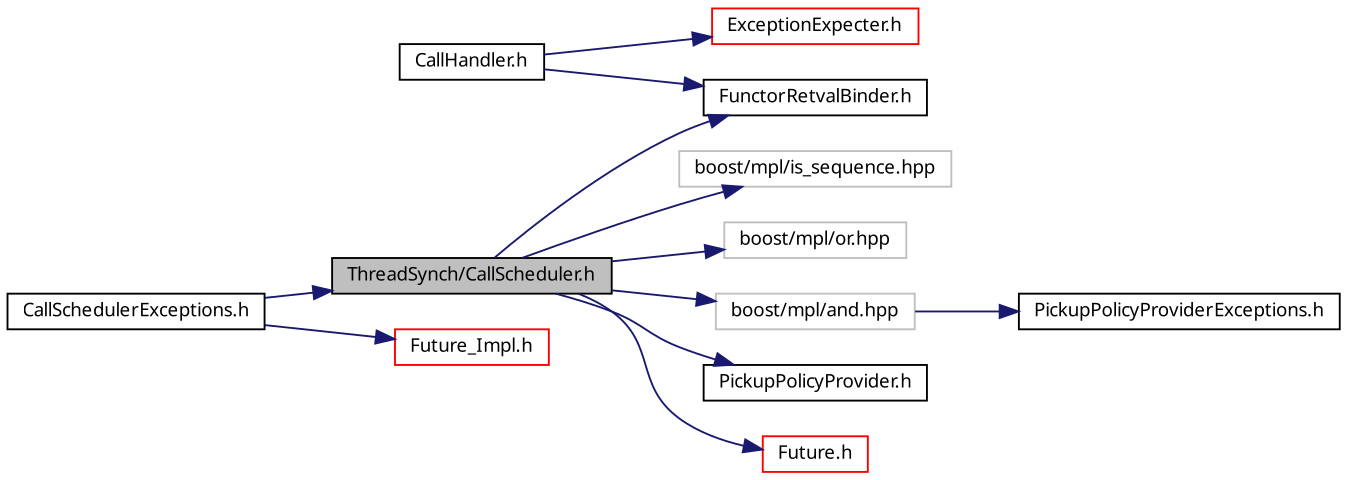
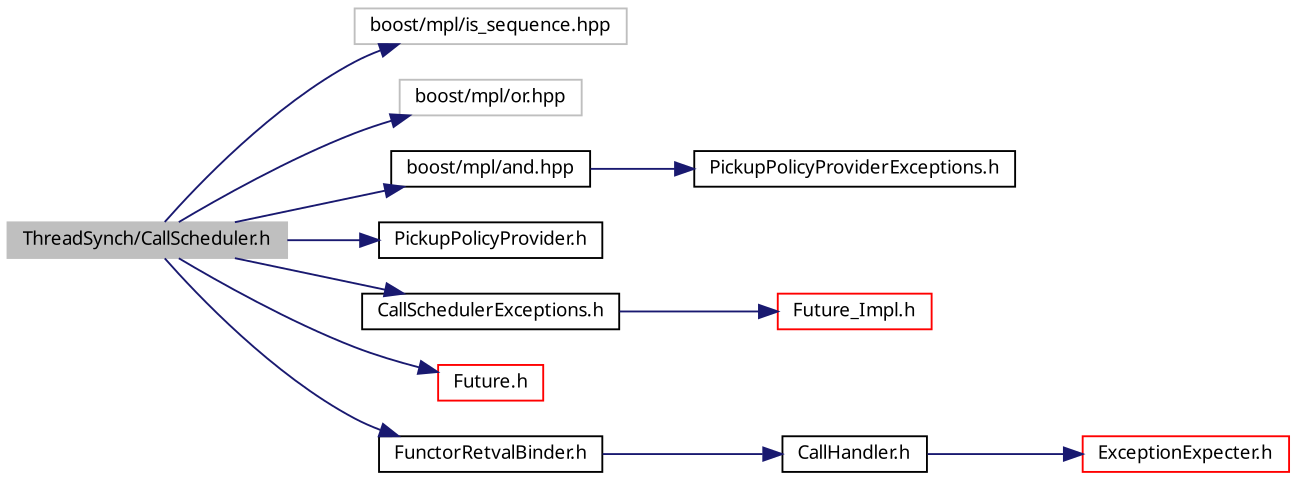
(614, 77) -> (683, 454)
(472, 276) -> (147, 240)
(289, 295) -> (310, 274)
(815, 311) -> (491, 169)
